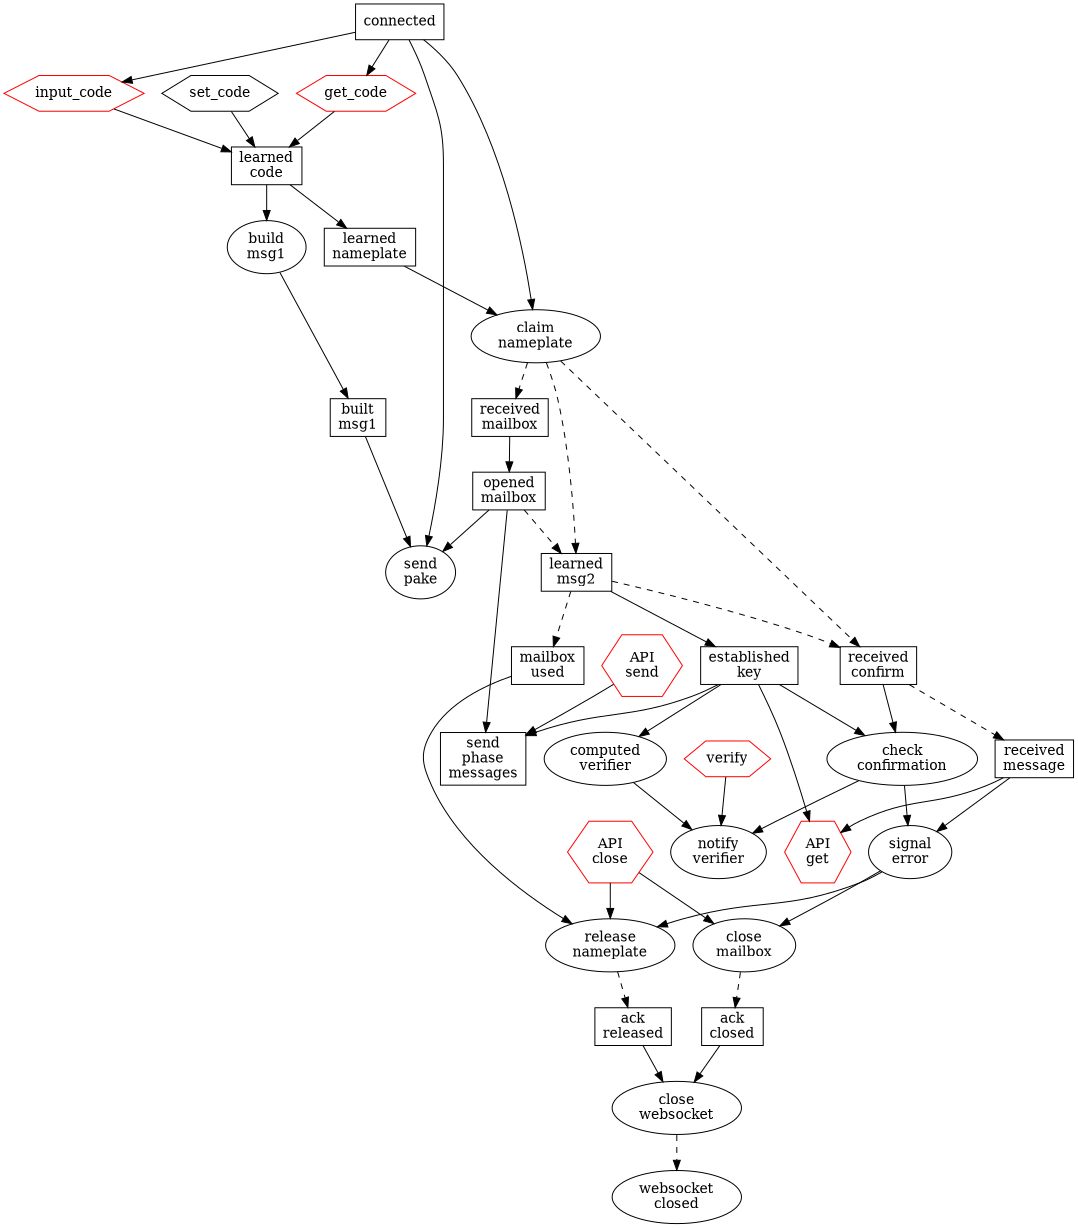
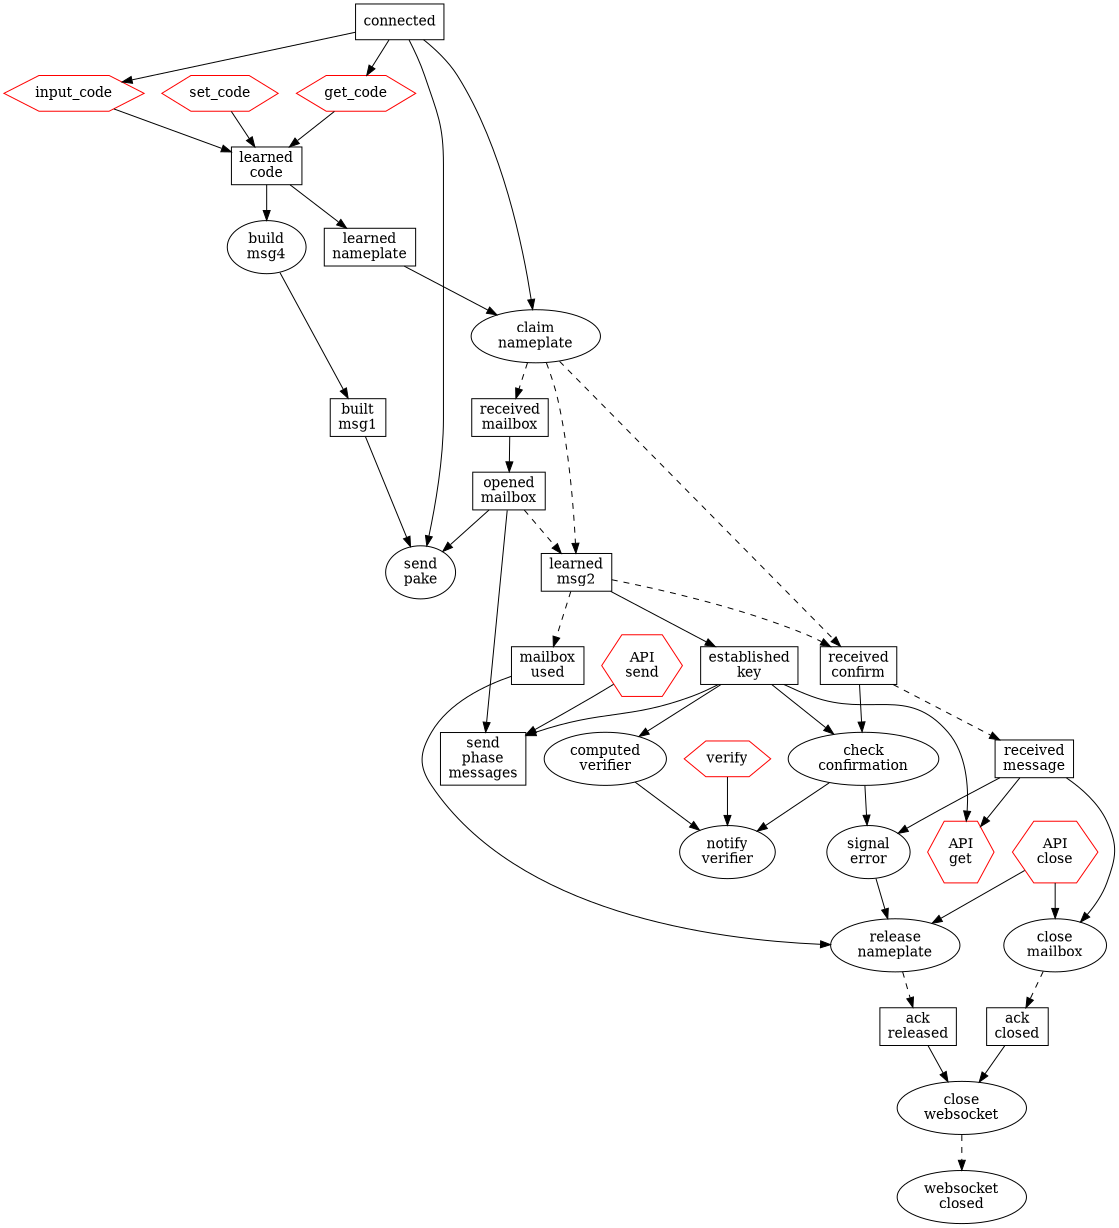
(220, 93) -> (220, 93)
(267, 247) -> (267, 247)
(830, 899) -> (1114, 841)
